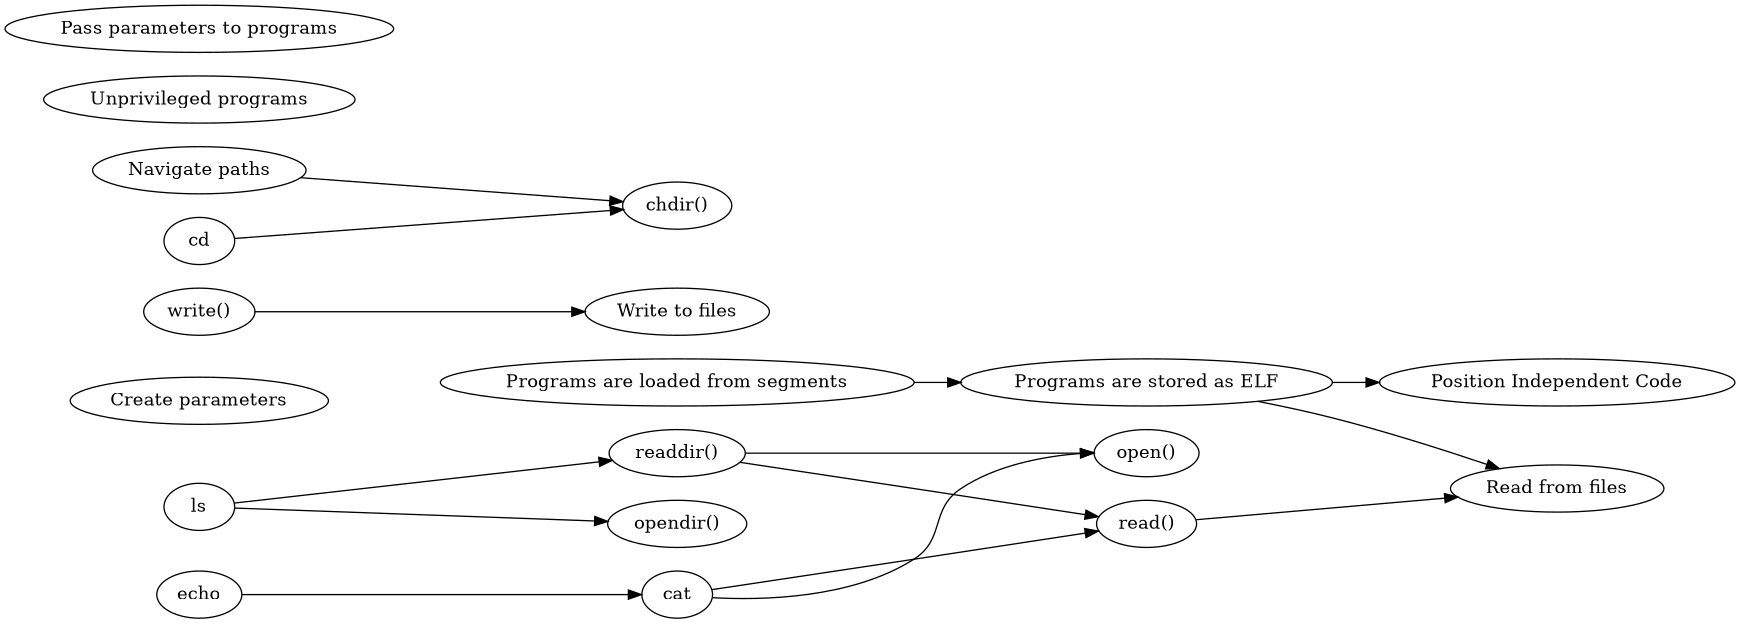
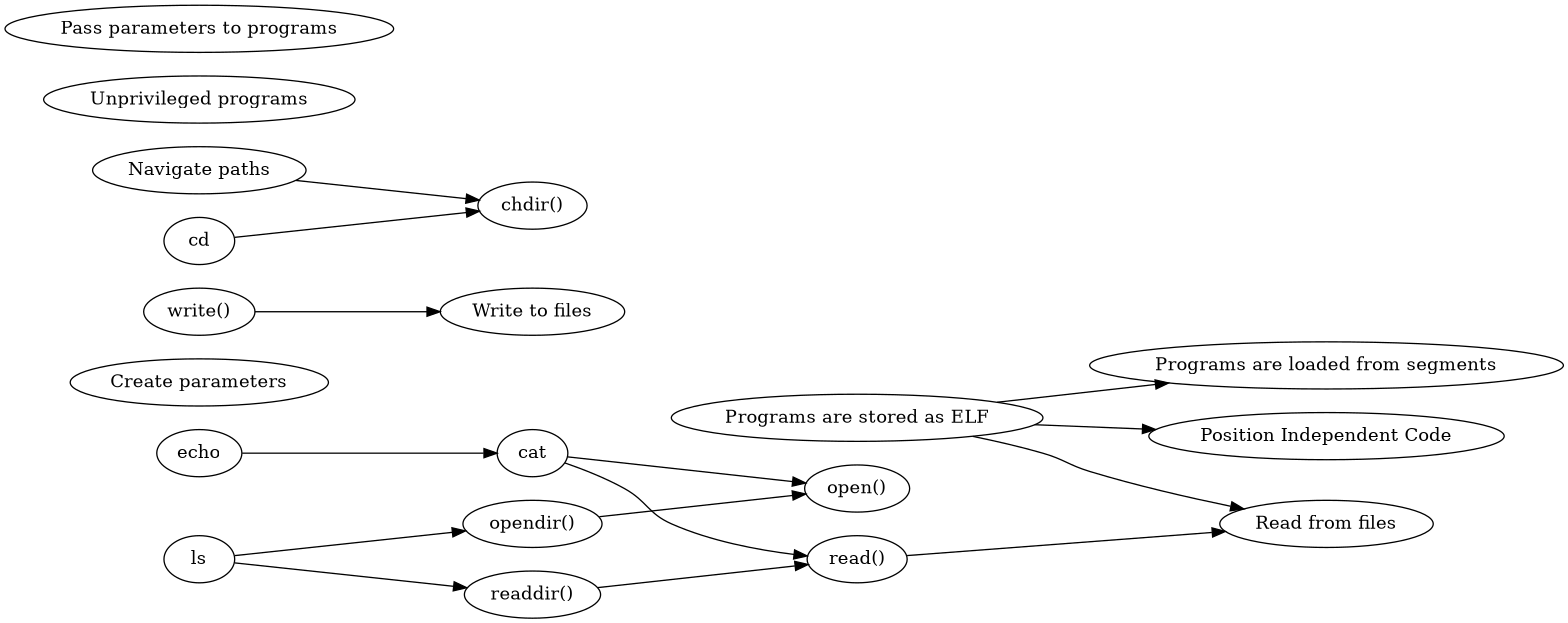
(931, 382) -> (1076, 393)
(913, 453) -> (696, 506)
